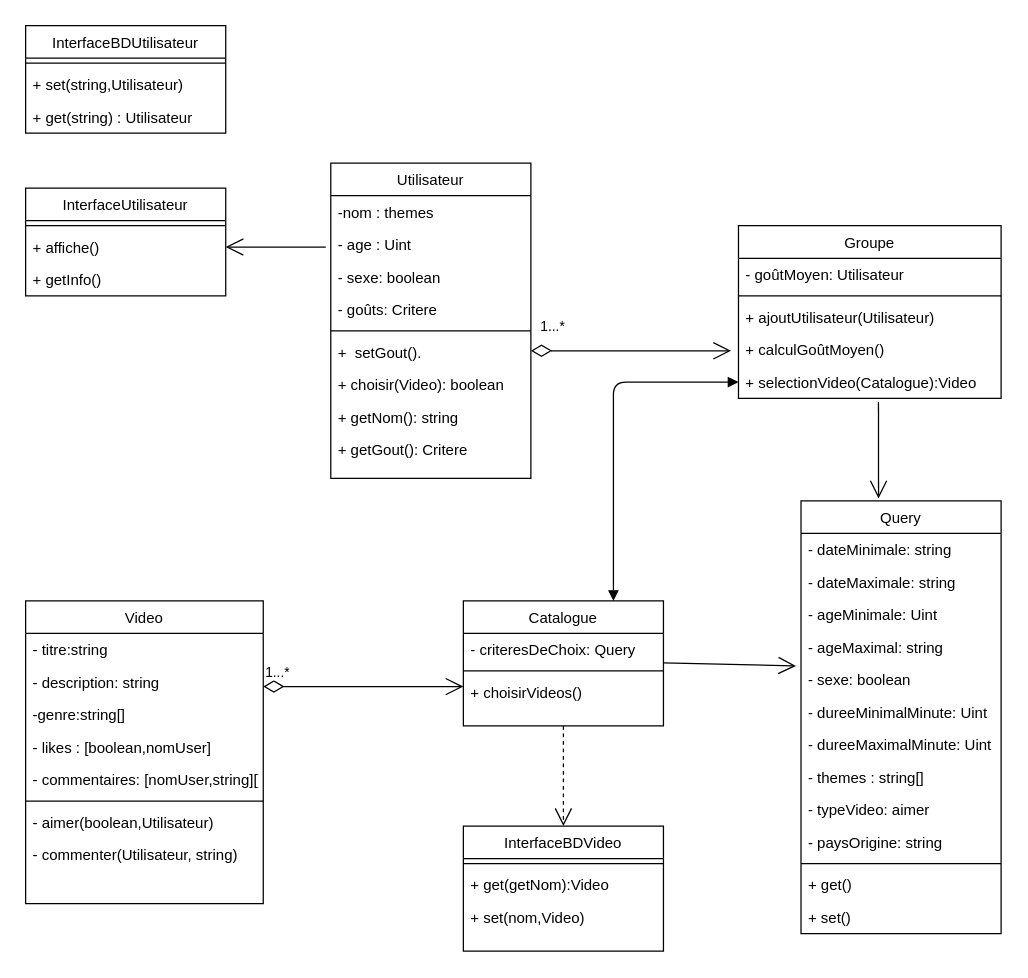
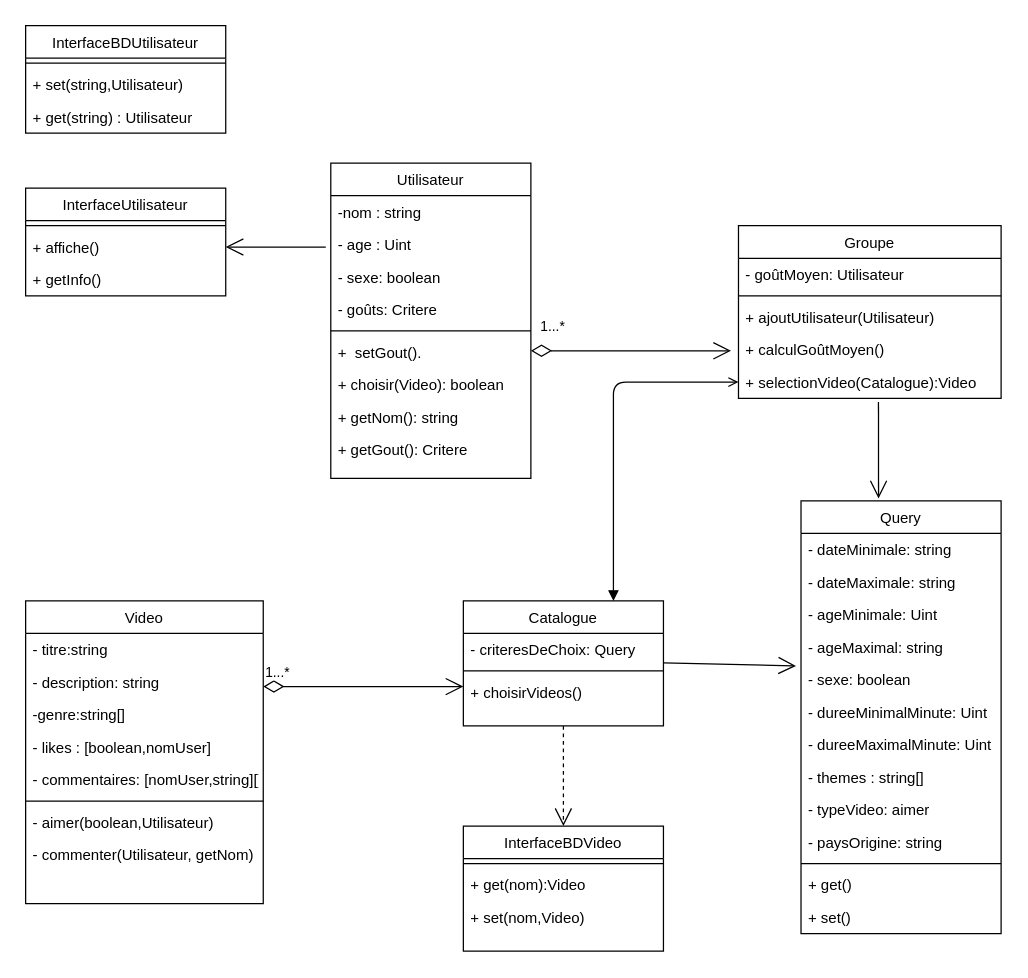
(386, 213) -> (384, 213)
(727, 382) -> (730, 382)
(153, 855) -> (155, 855)
(544, 885) -> (531, 885)
